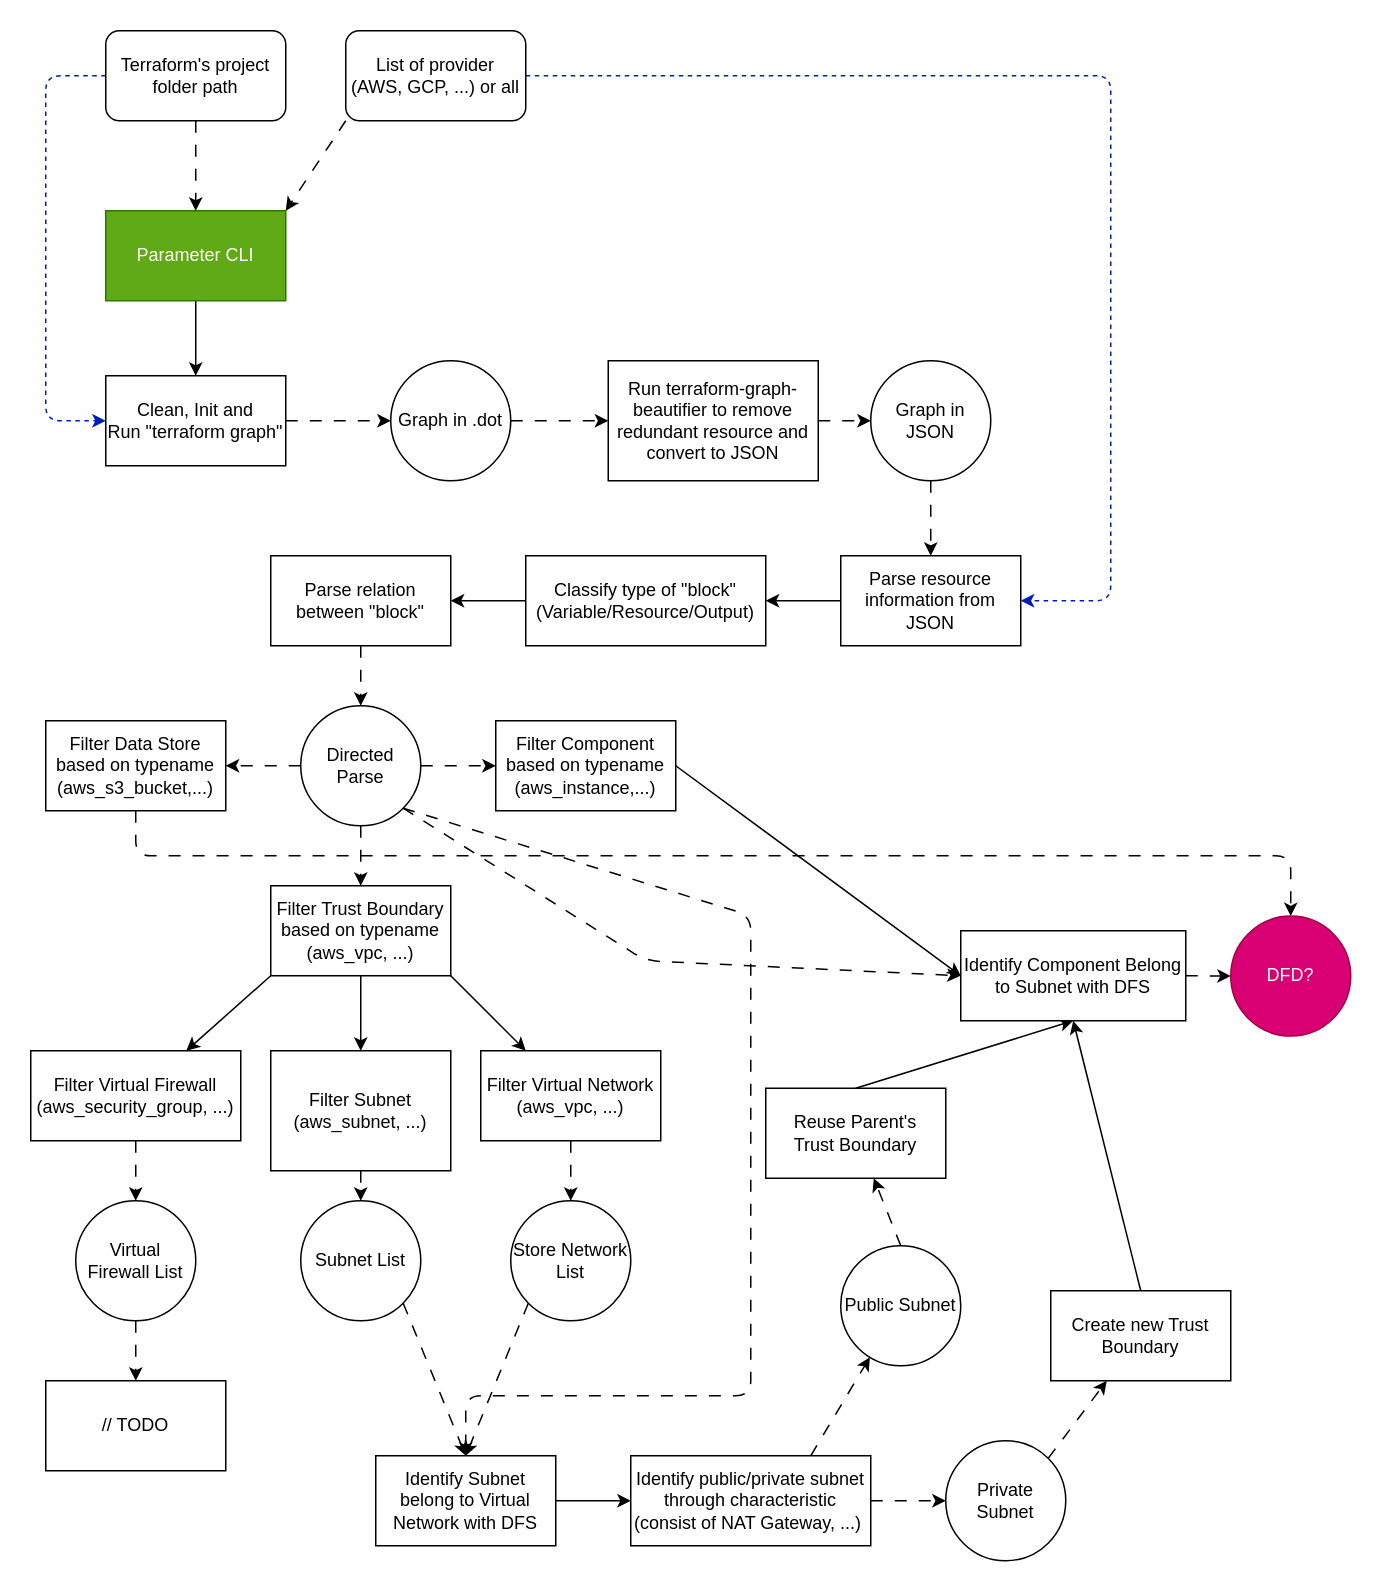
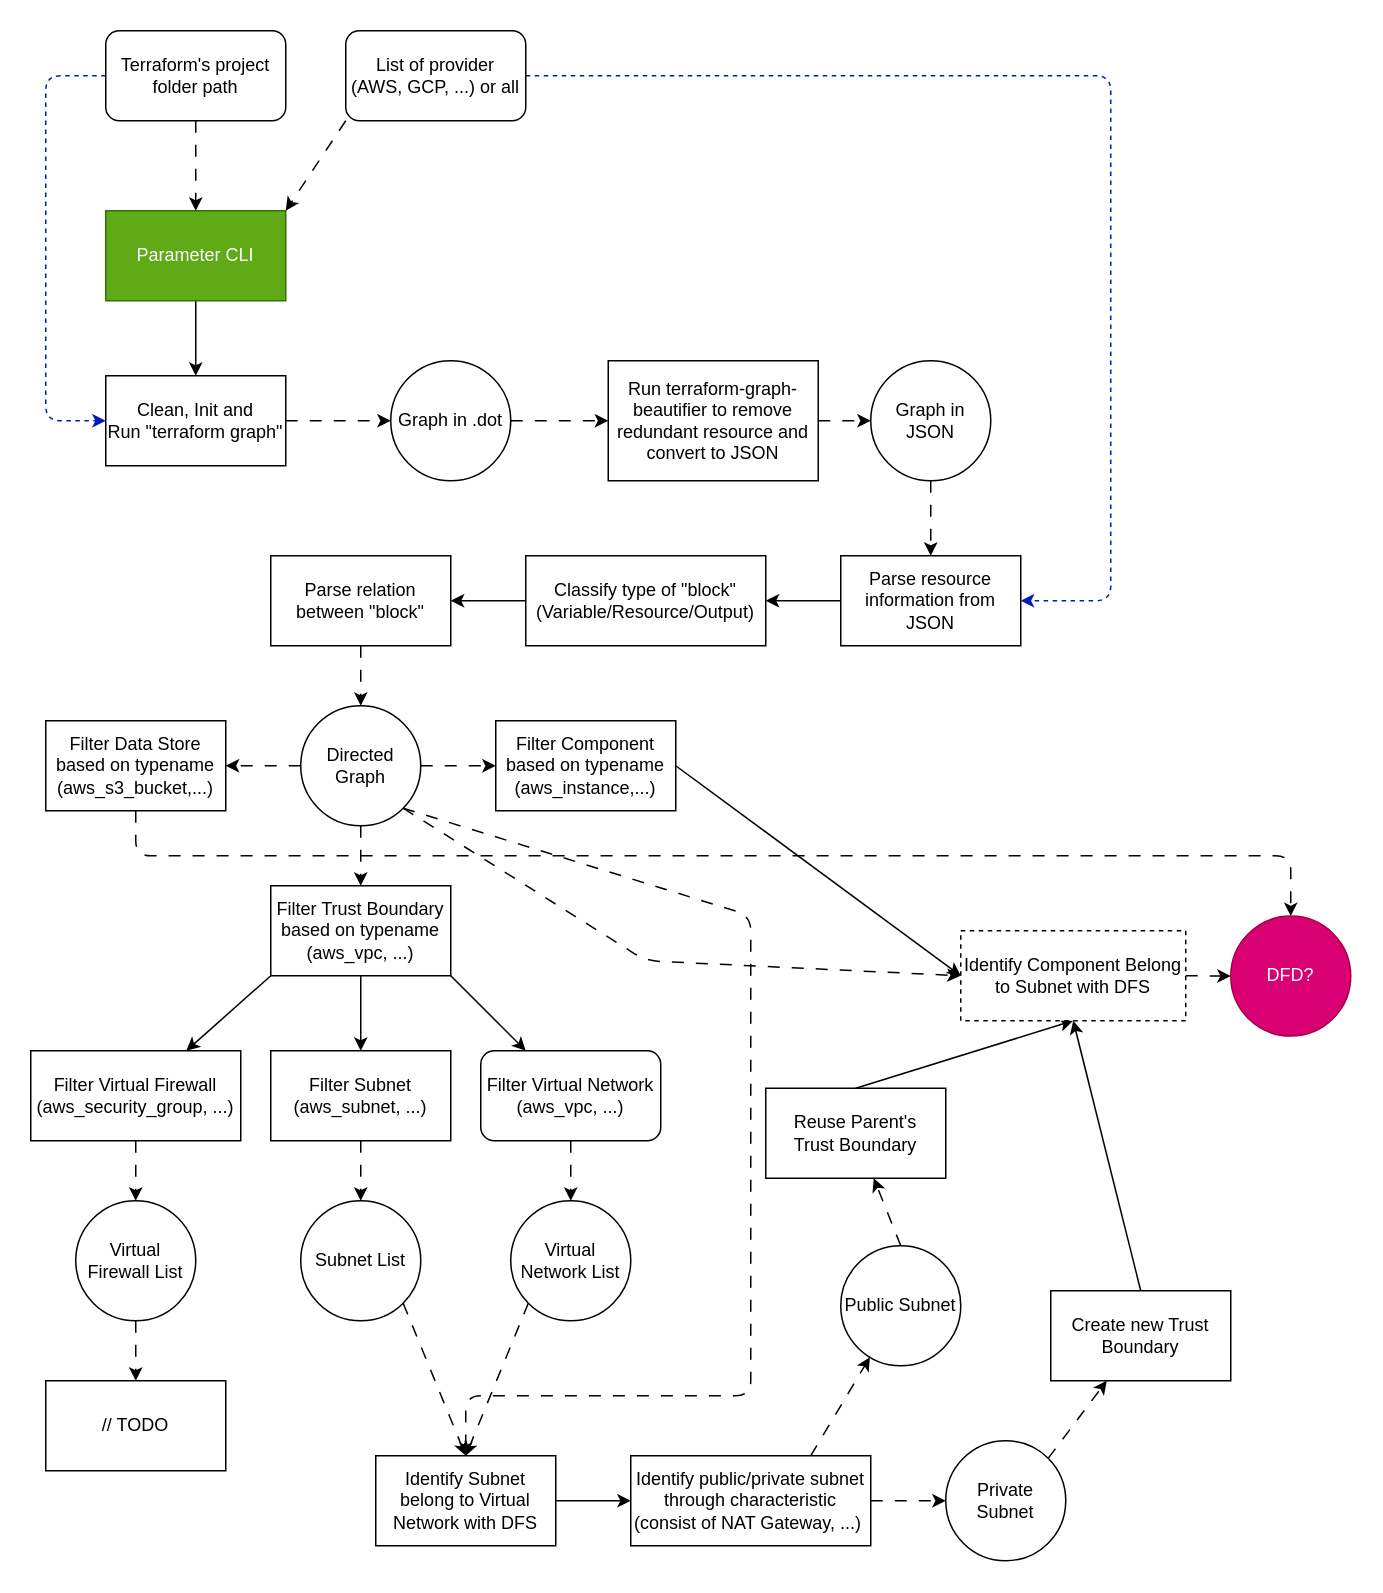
(361, 766) -> (361, 766)
(1073, 976) -> (1073, 976)
(571, 1096) -> (571, 1096)
(361, 1111) -> (361, 1096)
(571, 1261) -> (571, 1261)
